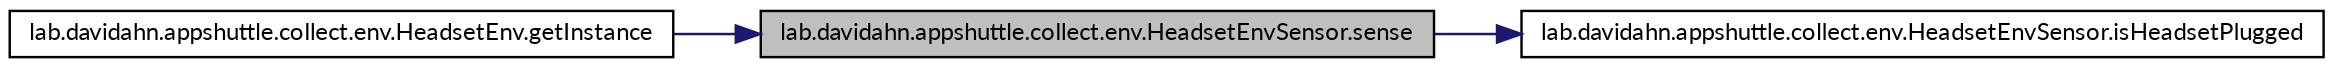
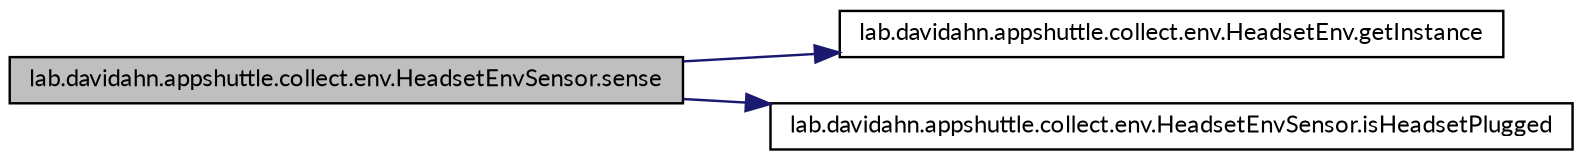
(705, 34) -> (749, 58)
